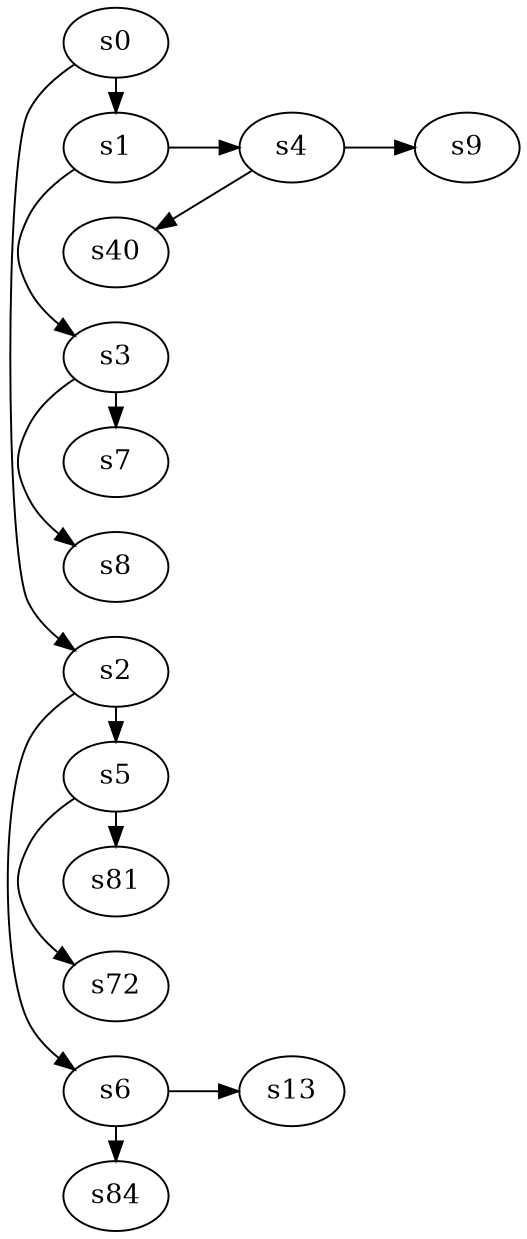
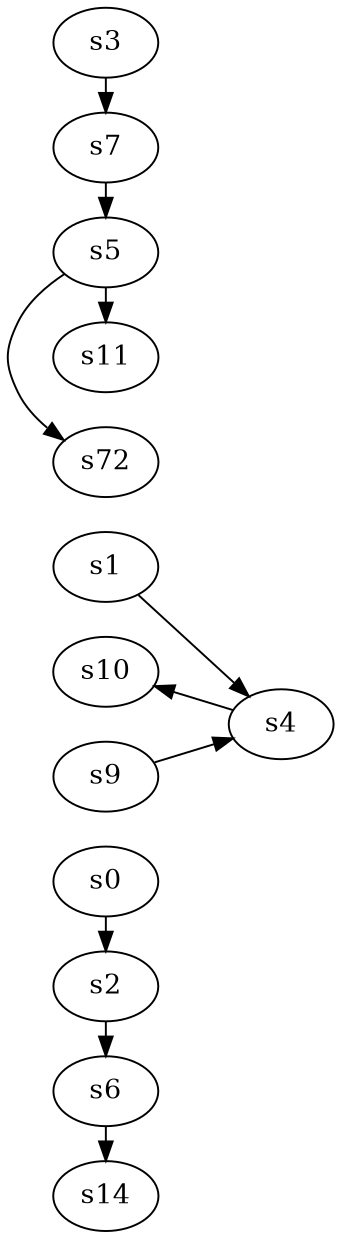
(116, 85) -> none
(369, 148) -> (184, 753)
(27, 220) -> none
(116, 252) -> (106, 672)
(116, 567) -> none
(116, 714) -> (106, 190)
(116, 882) -> (106, 357)
(292, 1091) -> none
(116, 1196) -> (106, 1196)
